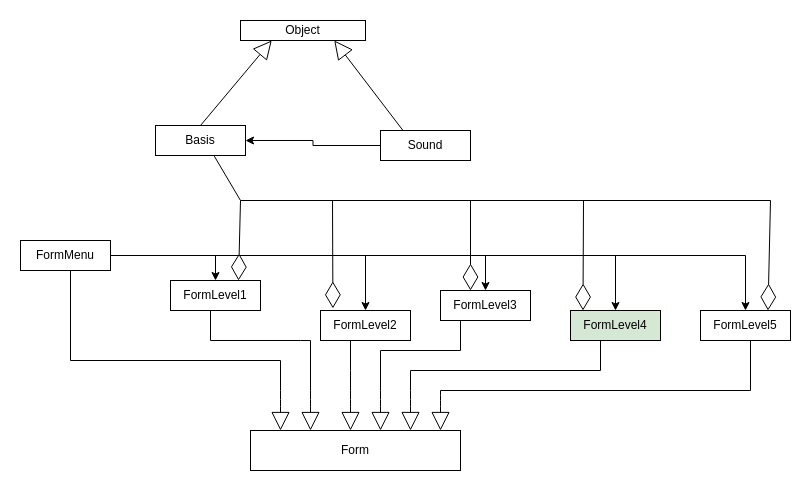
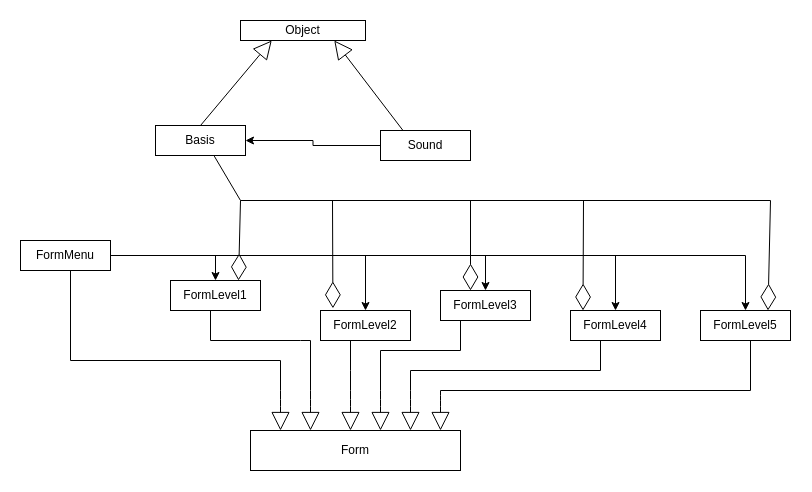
(616, 326) -> (616, 326)
